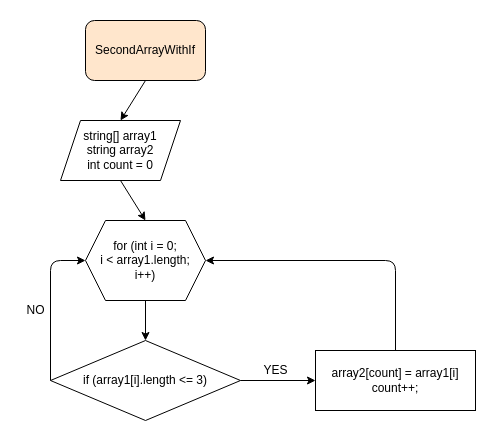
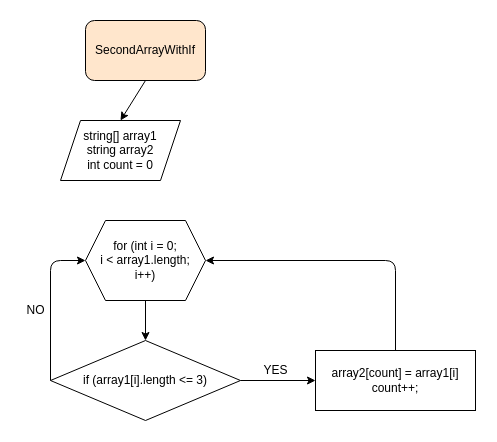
(131, 198) -> none
